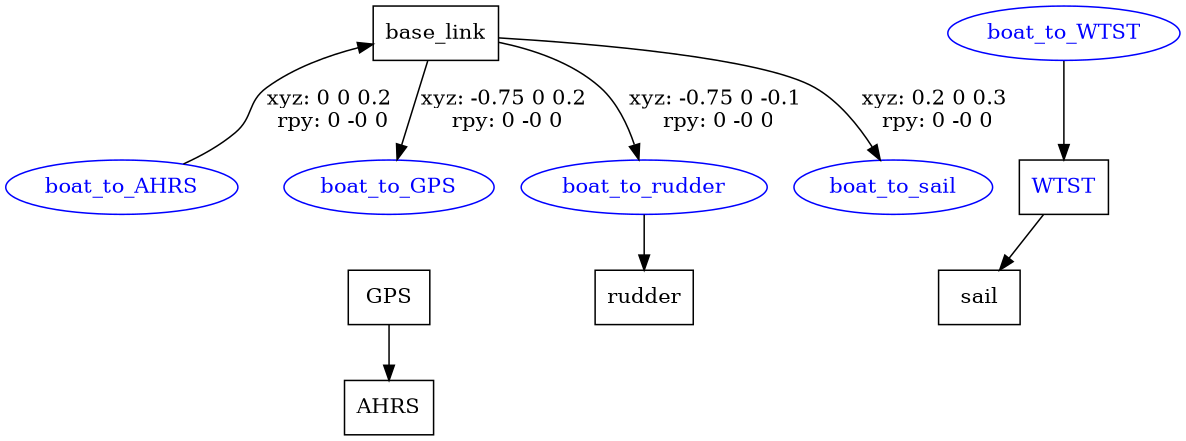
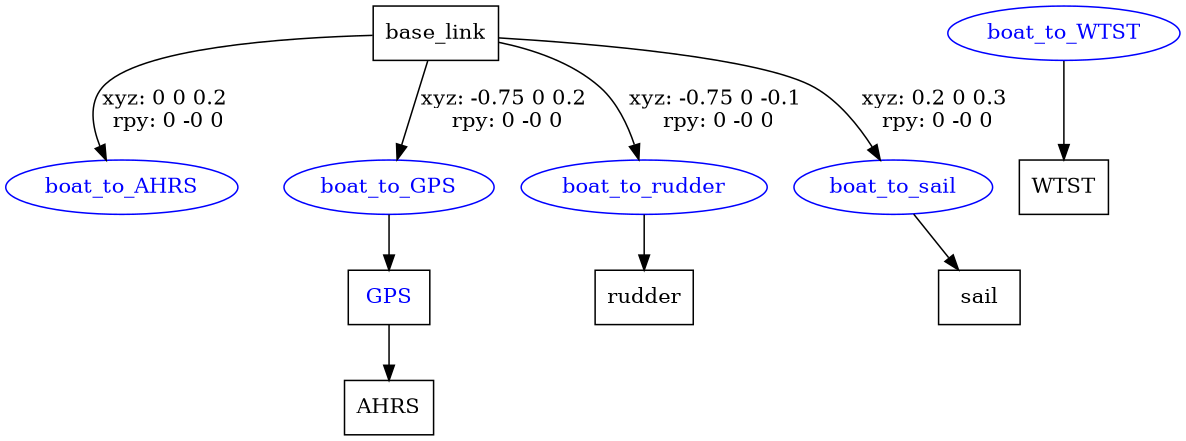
(261, 93) -> (203, 50)
(1064, 187) -> (1064, 187)
none -> (389, 235)
(1026, 236) -> (931, 236)
(389, 297) -> (389, 297)
